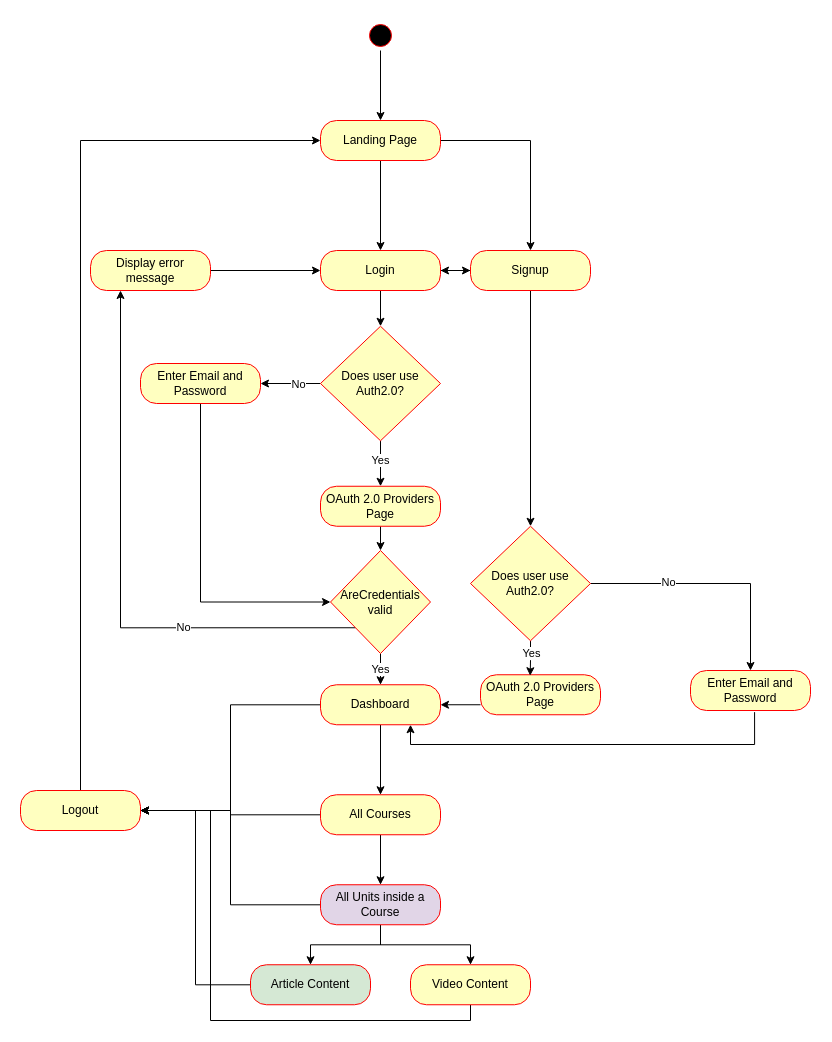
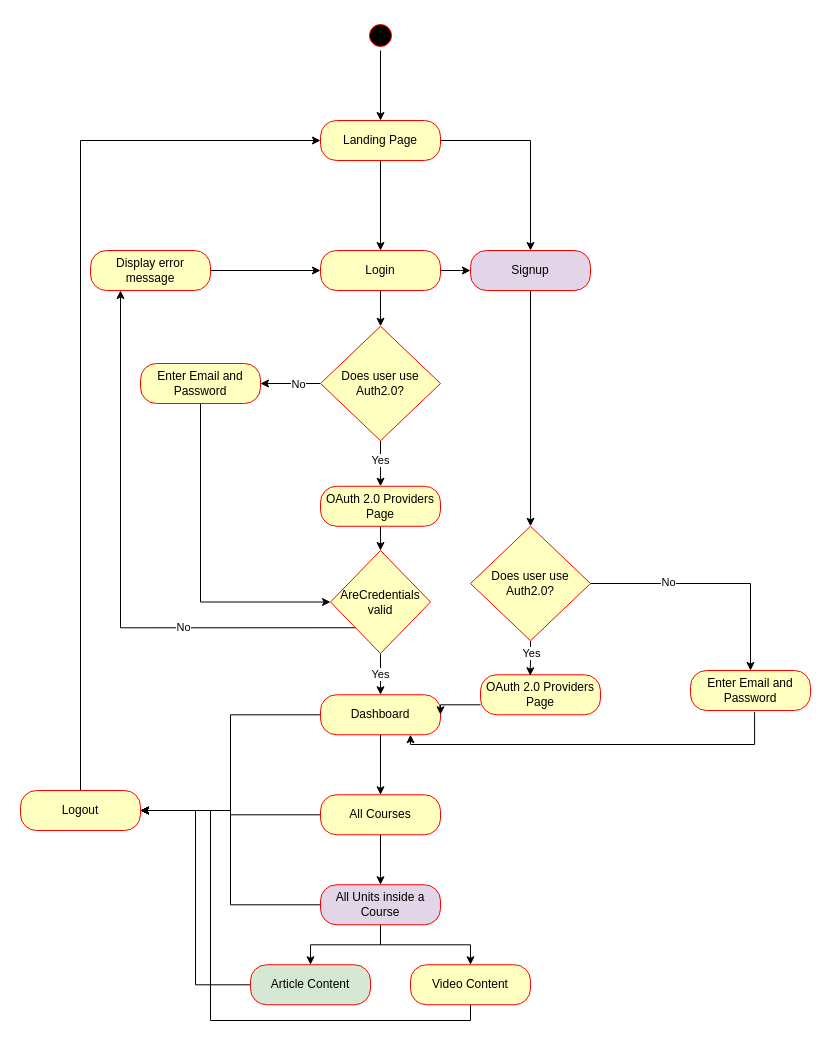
(470, 271) -> none
(531, 271) -> (531, 271)
(381, 705) -> (381, 715)
